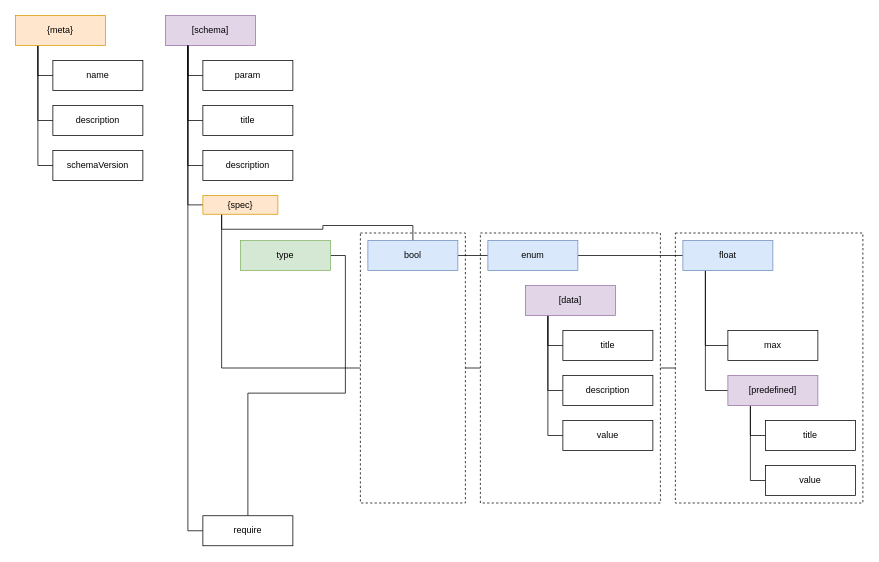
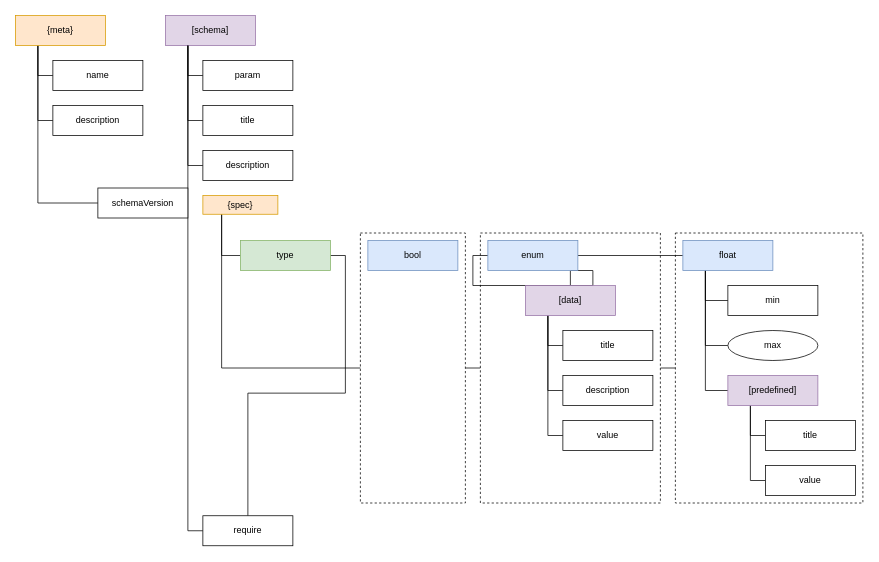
(98, 165) -> (143, 203)
(196, 205) -> none
(324, 225) -> (231, 255)
(466, 255) -> (484, 285)
none -> (718, 300)
none -> (773, 300)
(773, 345) -> (773, 345)
